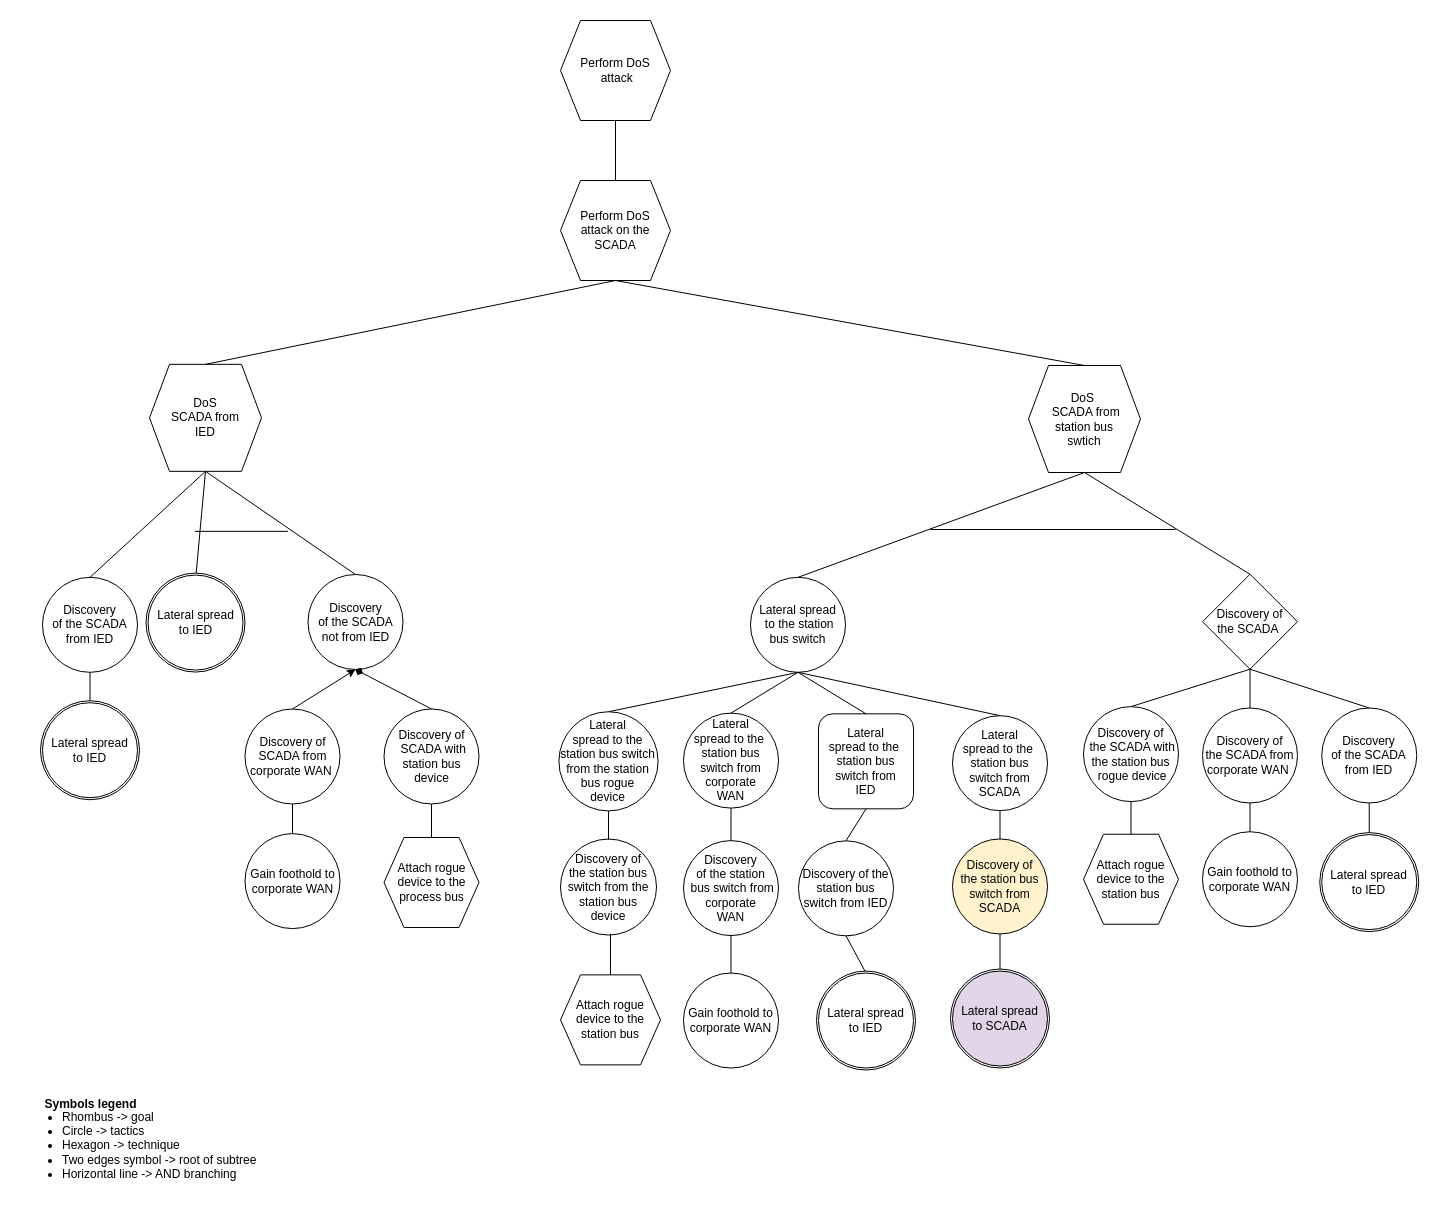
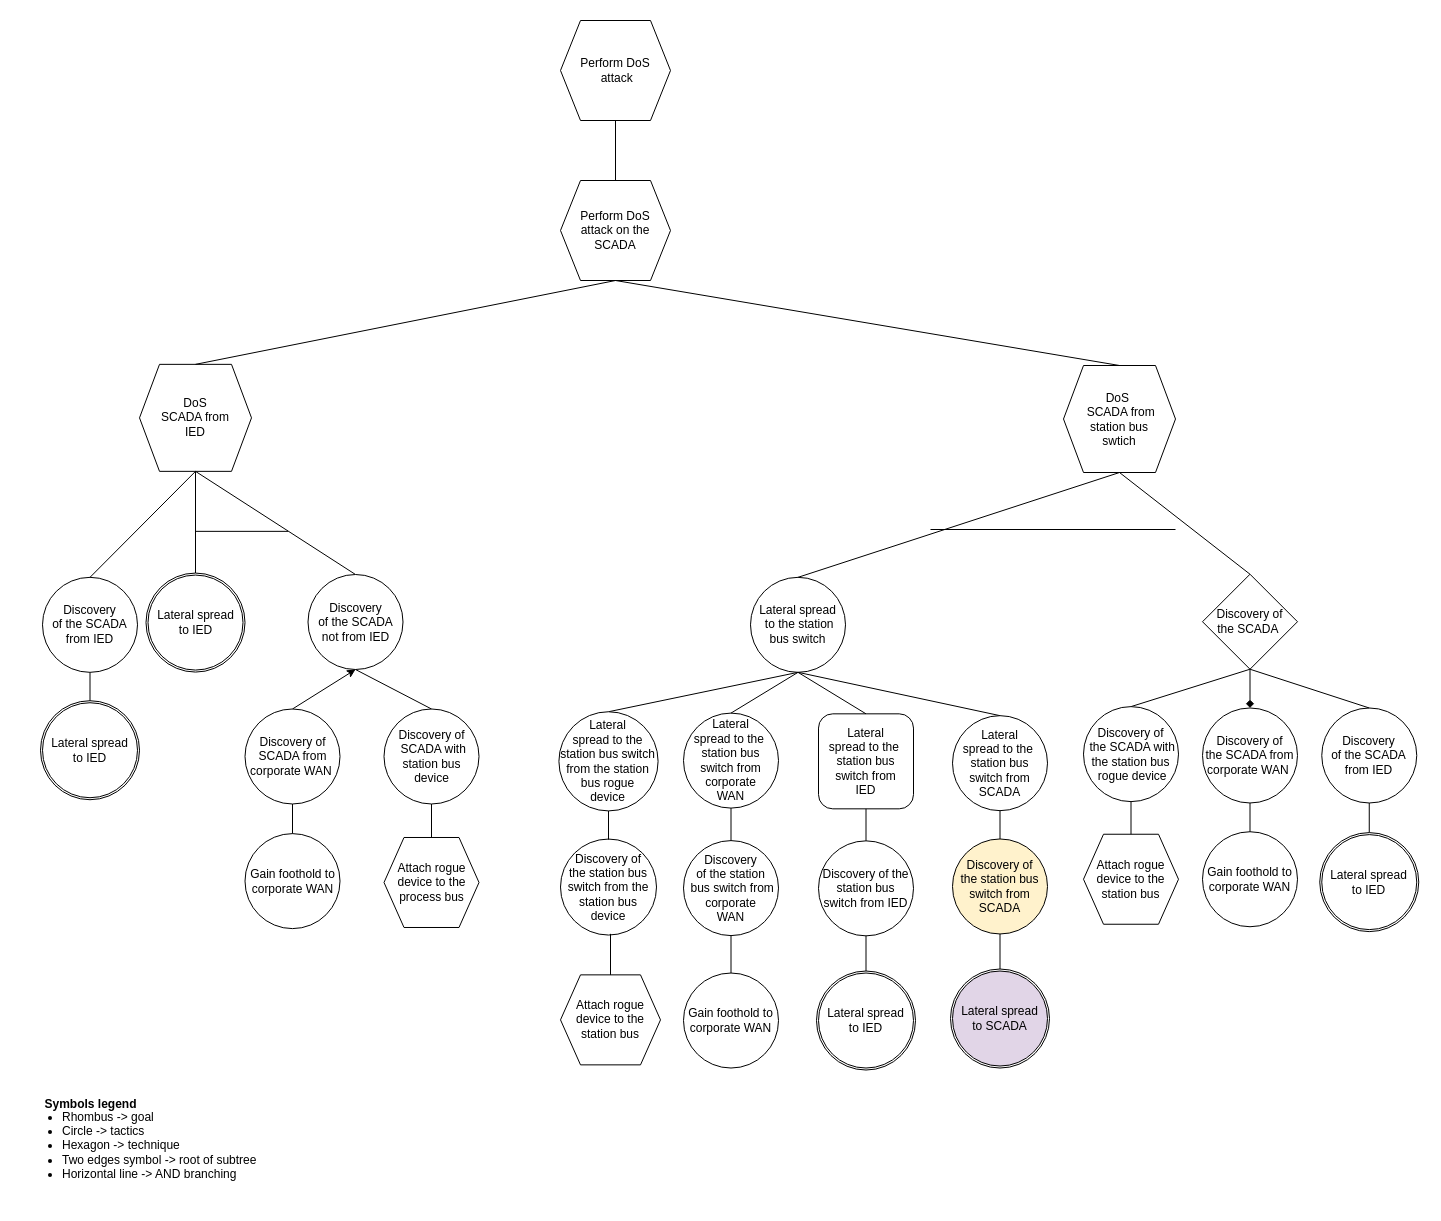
(206, 418) -> (196, 418)
(1085, 419) -> (1120, 419)
(363, 674) -> (359, 671)
(1250, 703) -> (1250, 699)
(846, 888) -> (866, 888)
